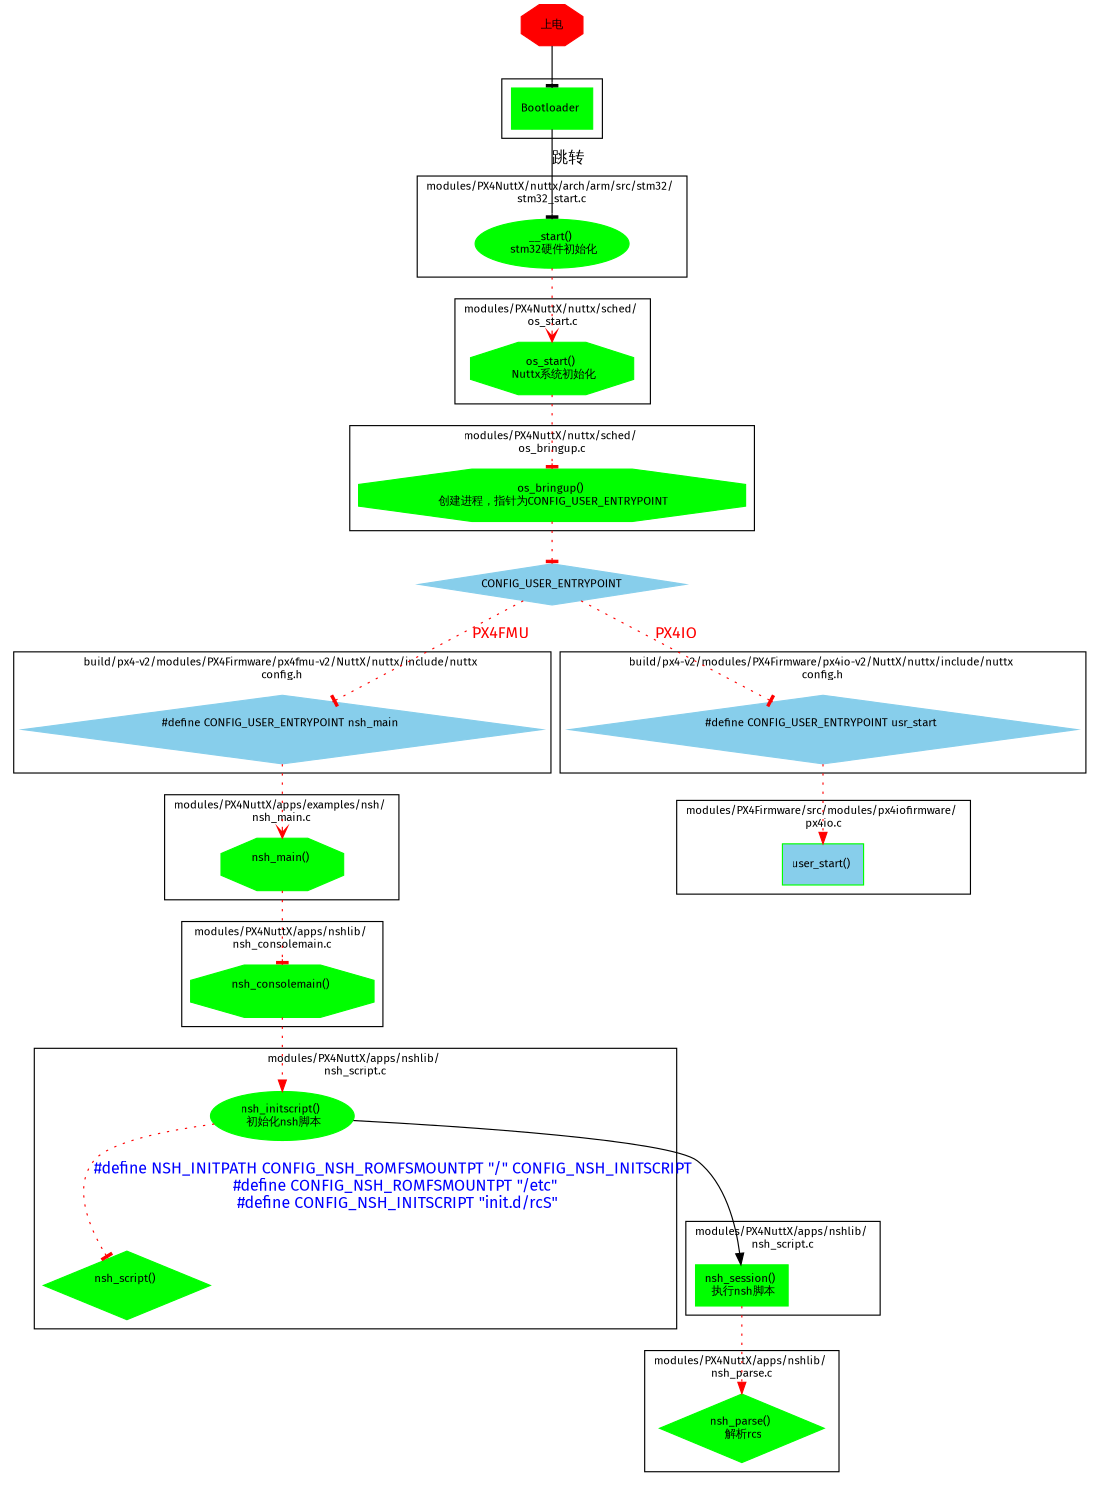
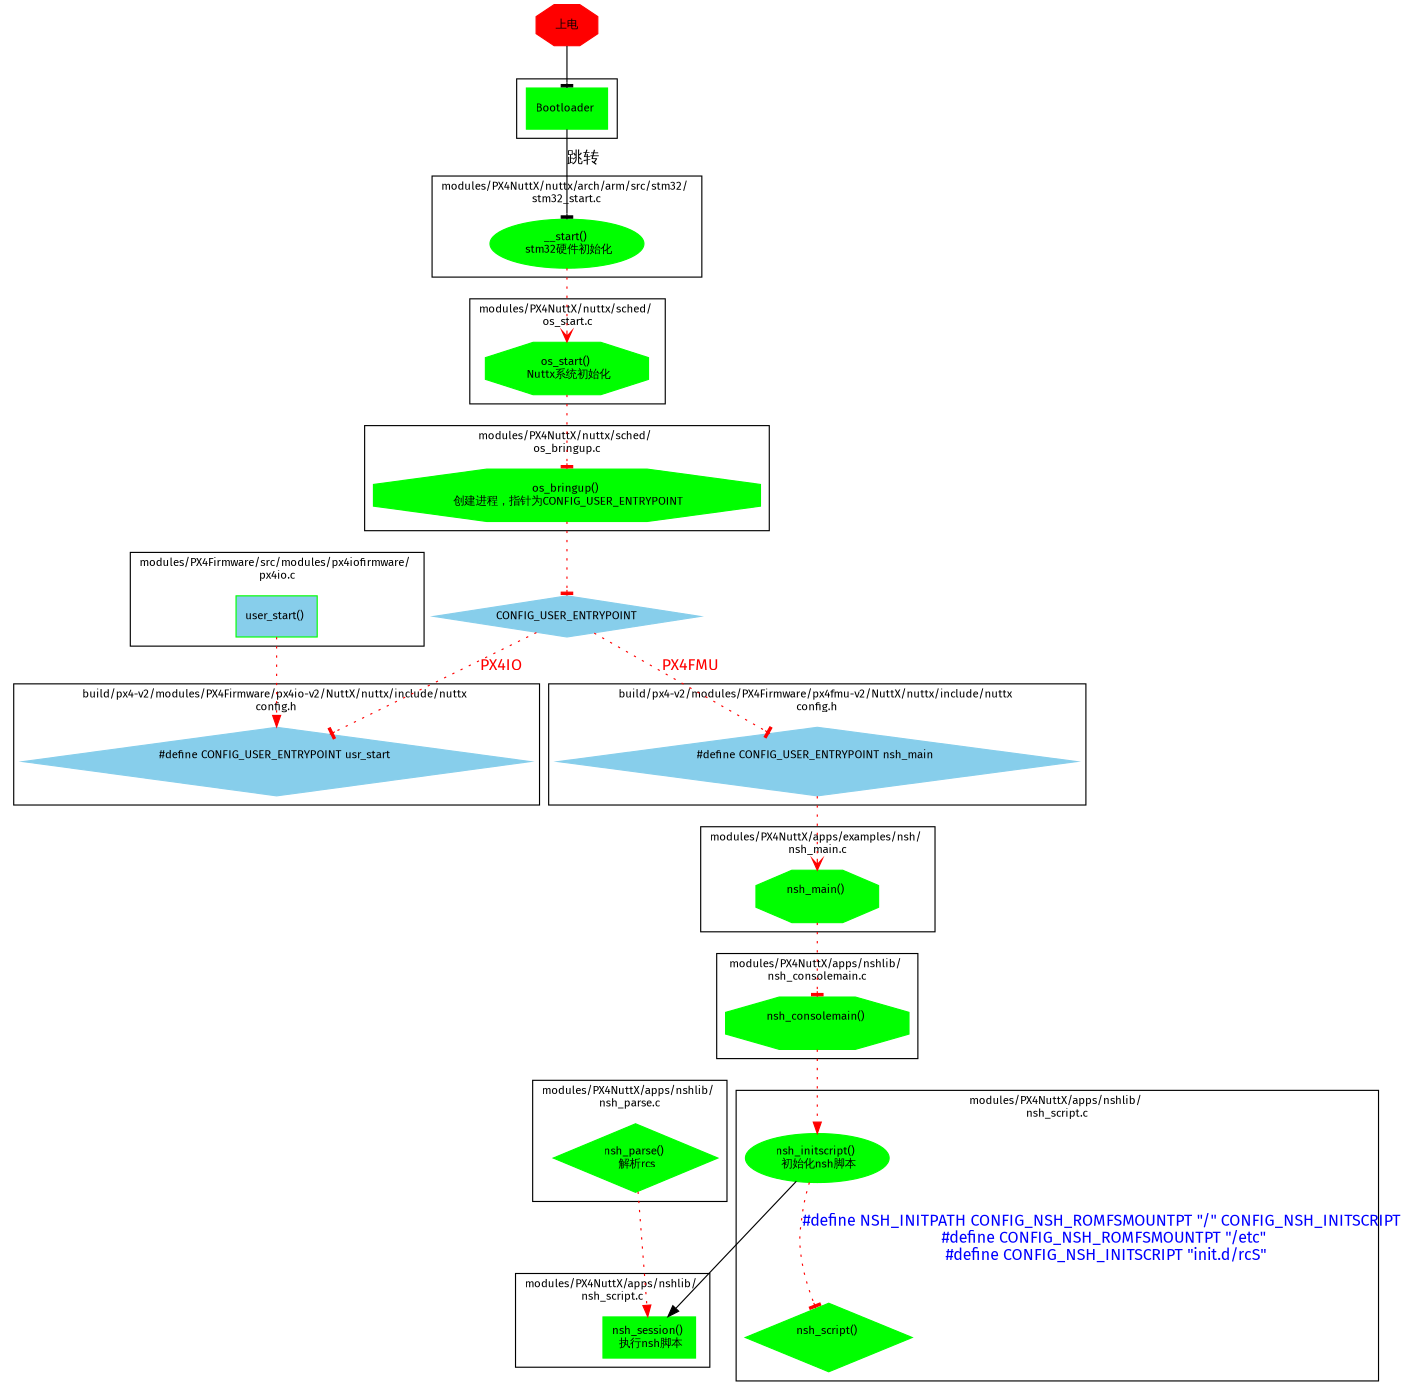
(823, 793) -> (277, 676)
(742, 1342) -> (642, 1248)
